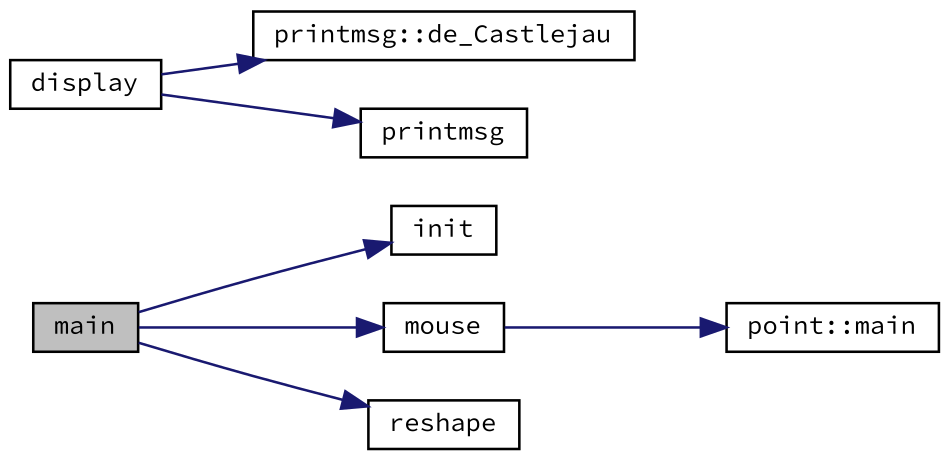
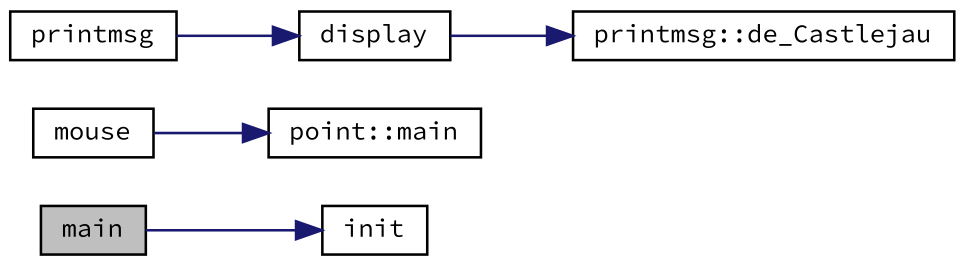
(248, 106) -> (225, 36)
(247, 327) -> none
(444, 425) -> none
